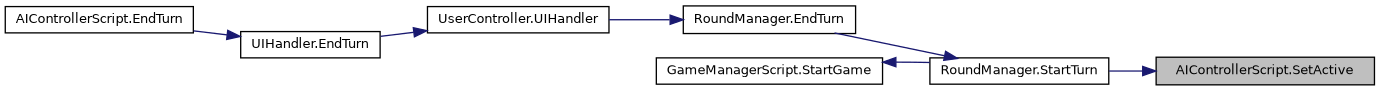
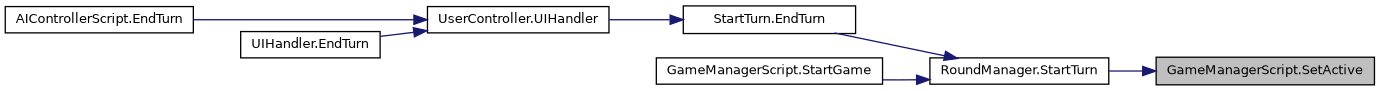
(769, 20) -> (769, 20)
(210, 33) -> (304, 20)
(913, 62) -> (900, 80)
(1265, 71) -> (1265, 71)
